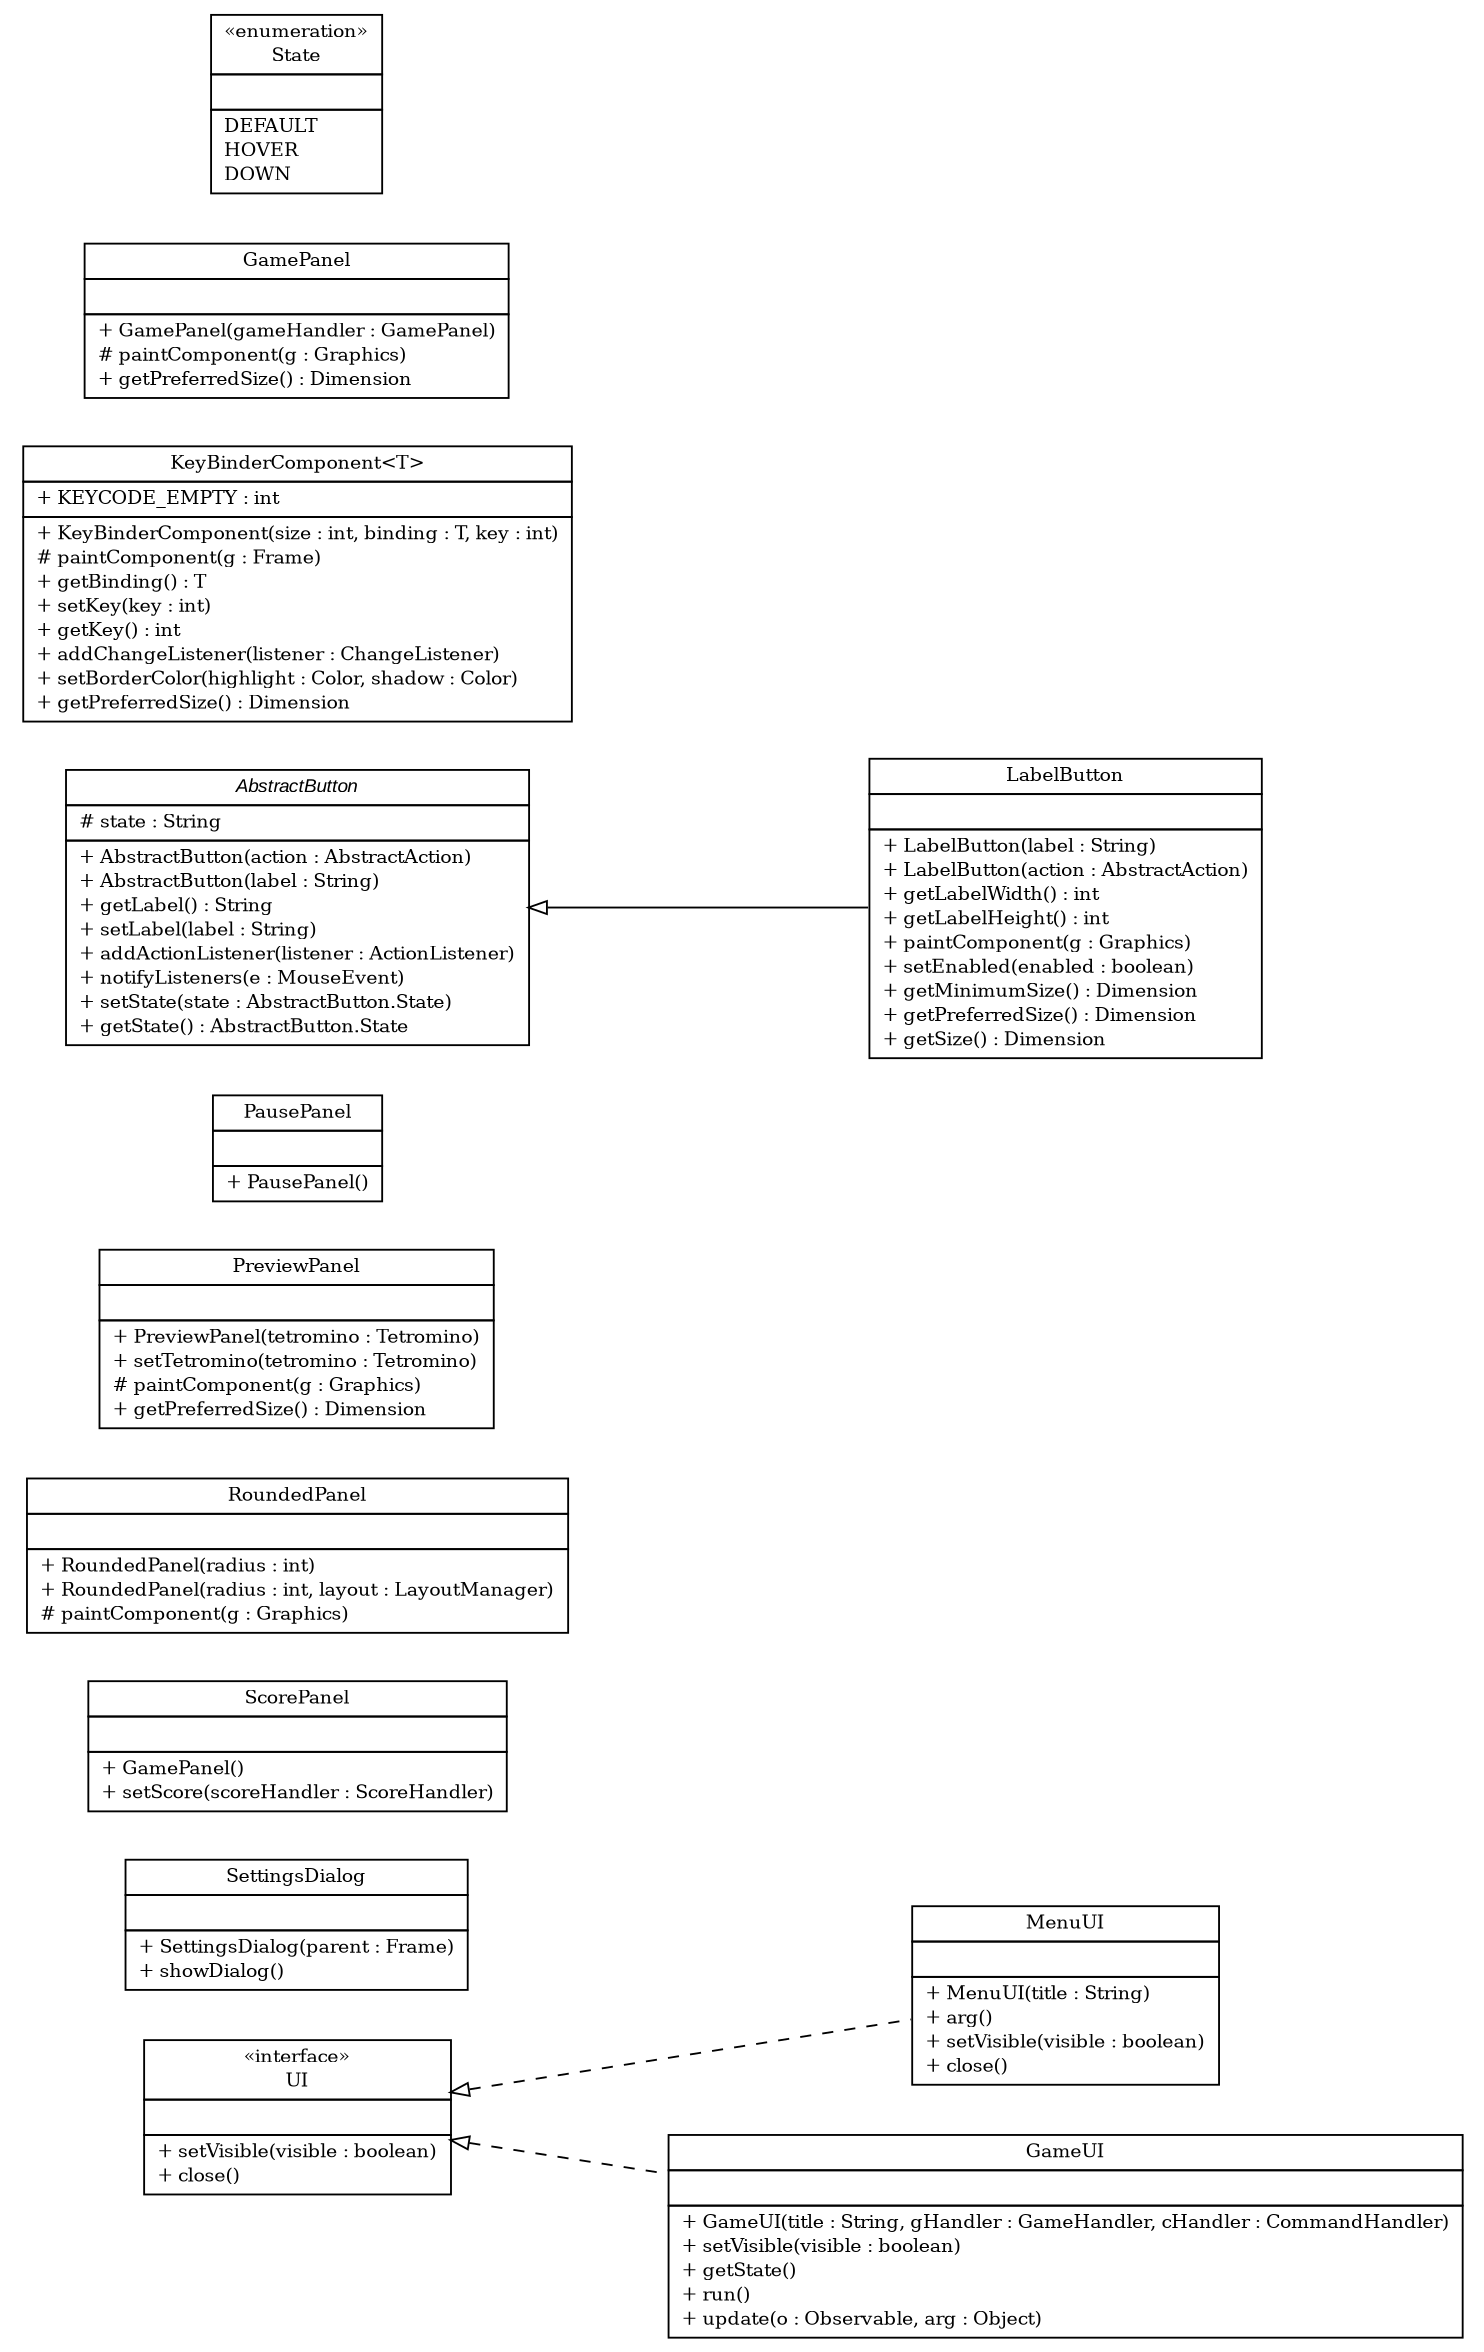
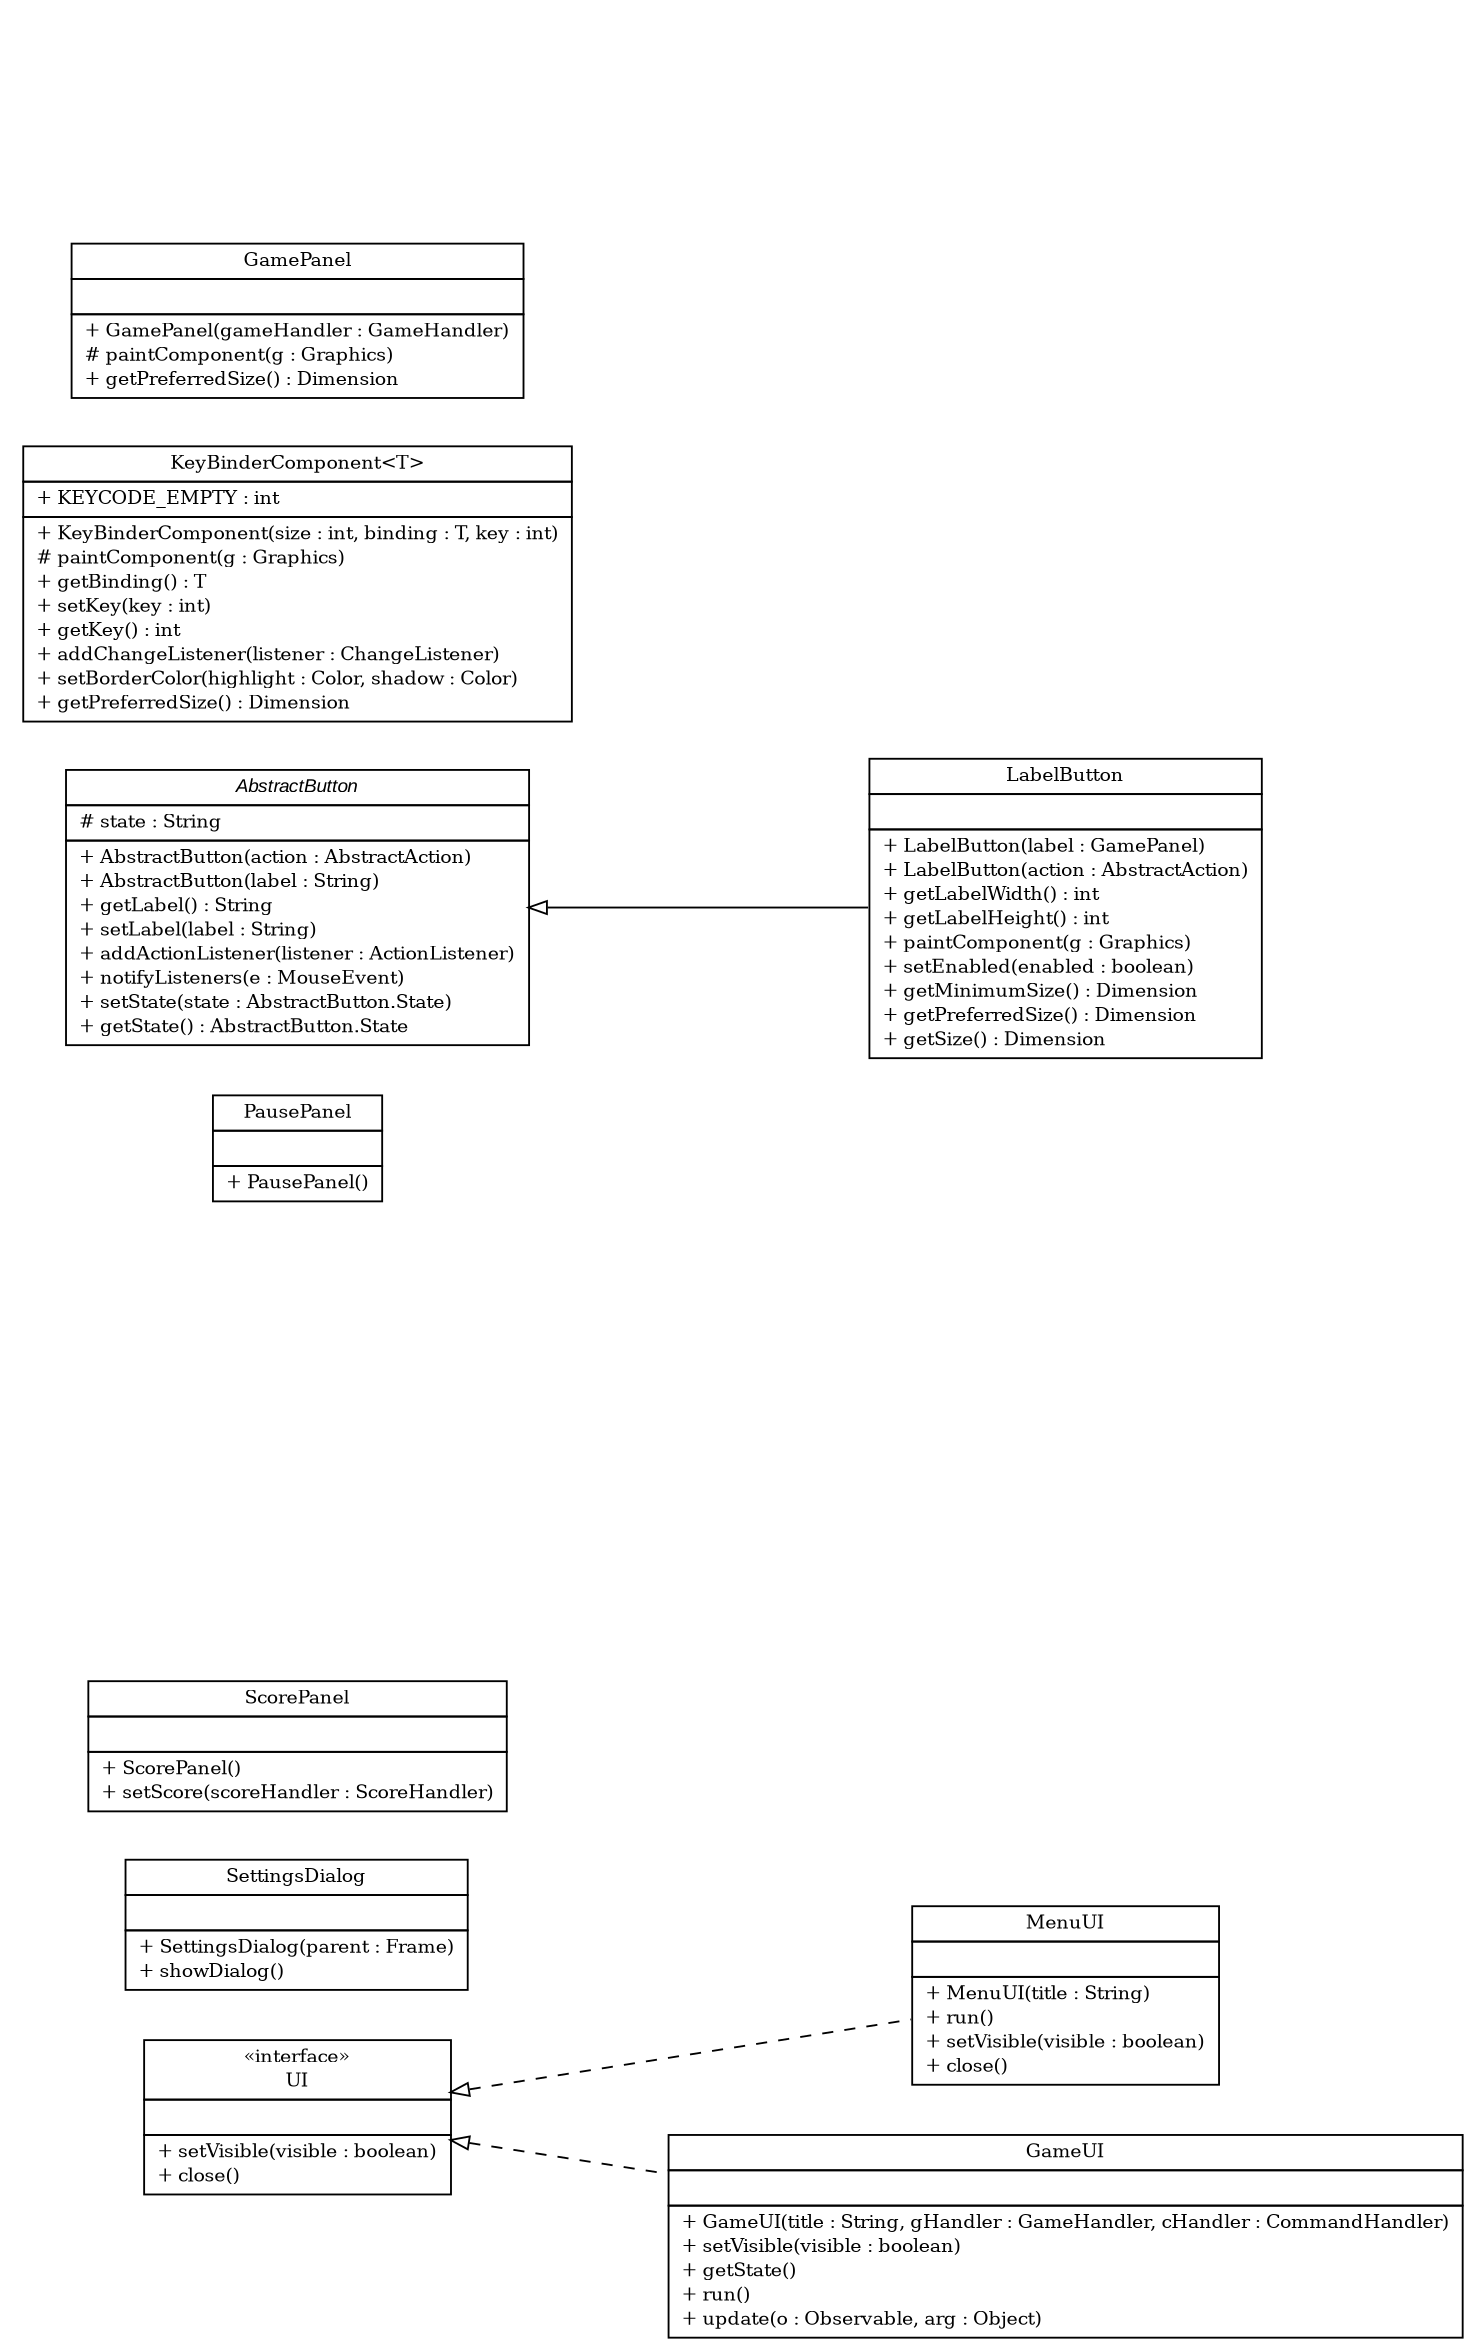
(297, 104) -> none
(297, 331) -> (298, 331)
(179, 558) -> (191, 558)
(1020, 846) -> (1044, 846)
(297, 1339) -> none
(297, 1555) -> none
(173, 1769) -> (172, 1769)
(960, 2018) -> (960, 2018)
